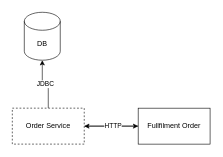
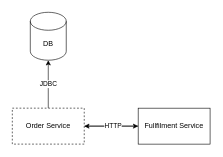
(42, 36) -> (48, 36)
(174, 126) -> (174, 126)
